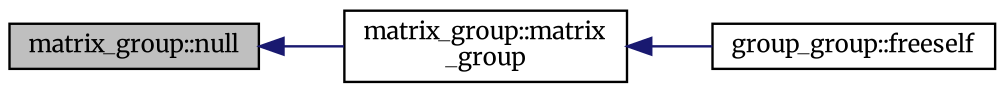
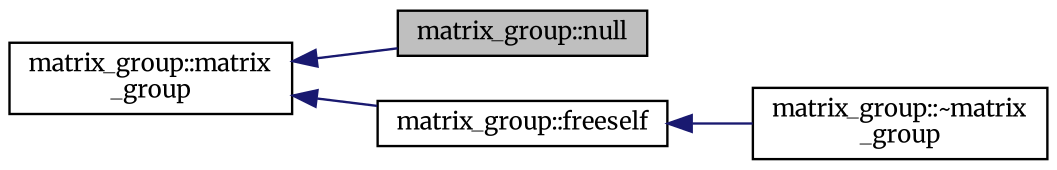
(314, 46) -> (357, 53)
(854, 46) -> (522, 124)
none -> (900, 124)
